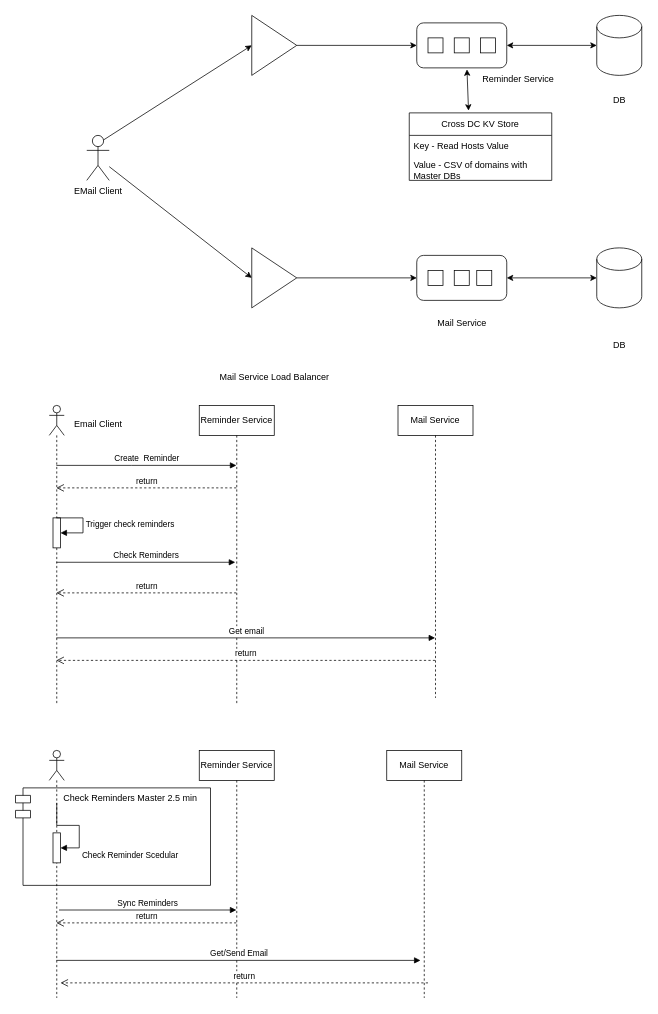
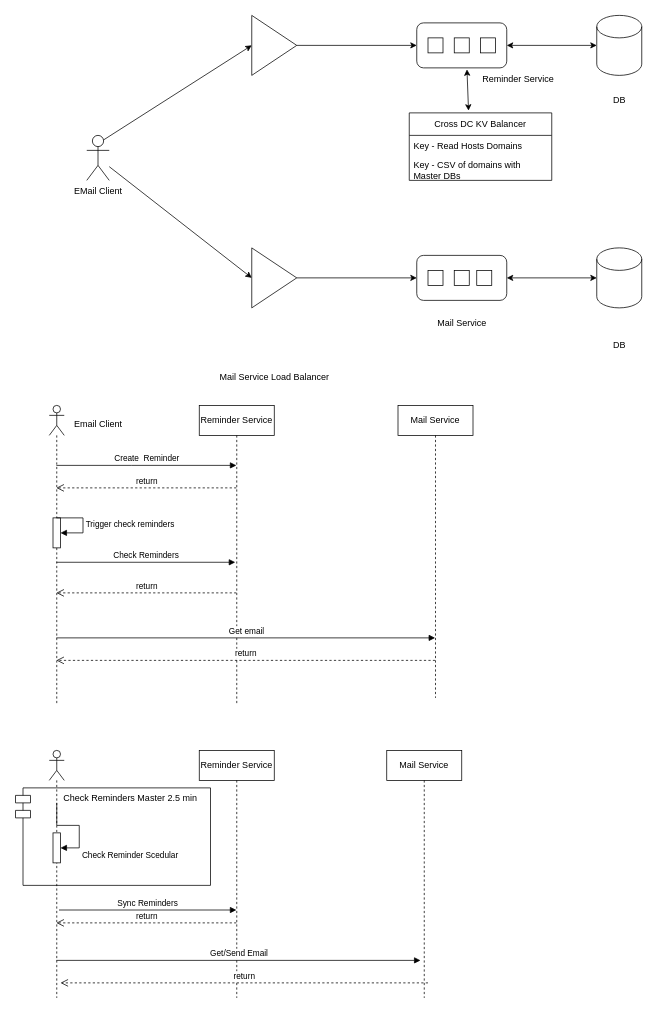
(480, 124) -> (480, 124)
(463, 147) -> (468, 147)
(481, 169) -> (481, 169)
